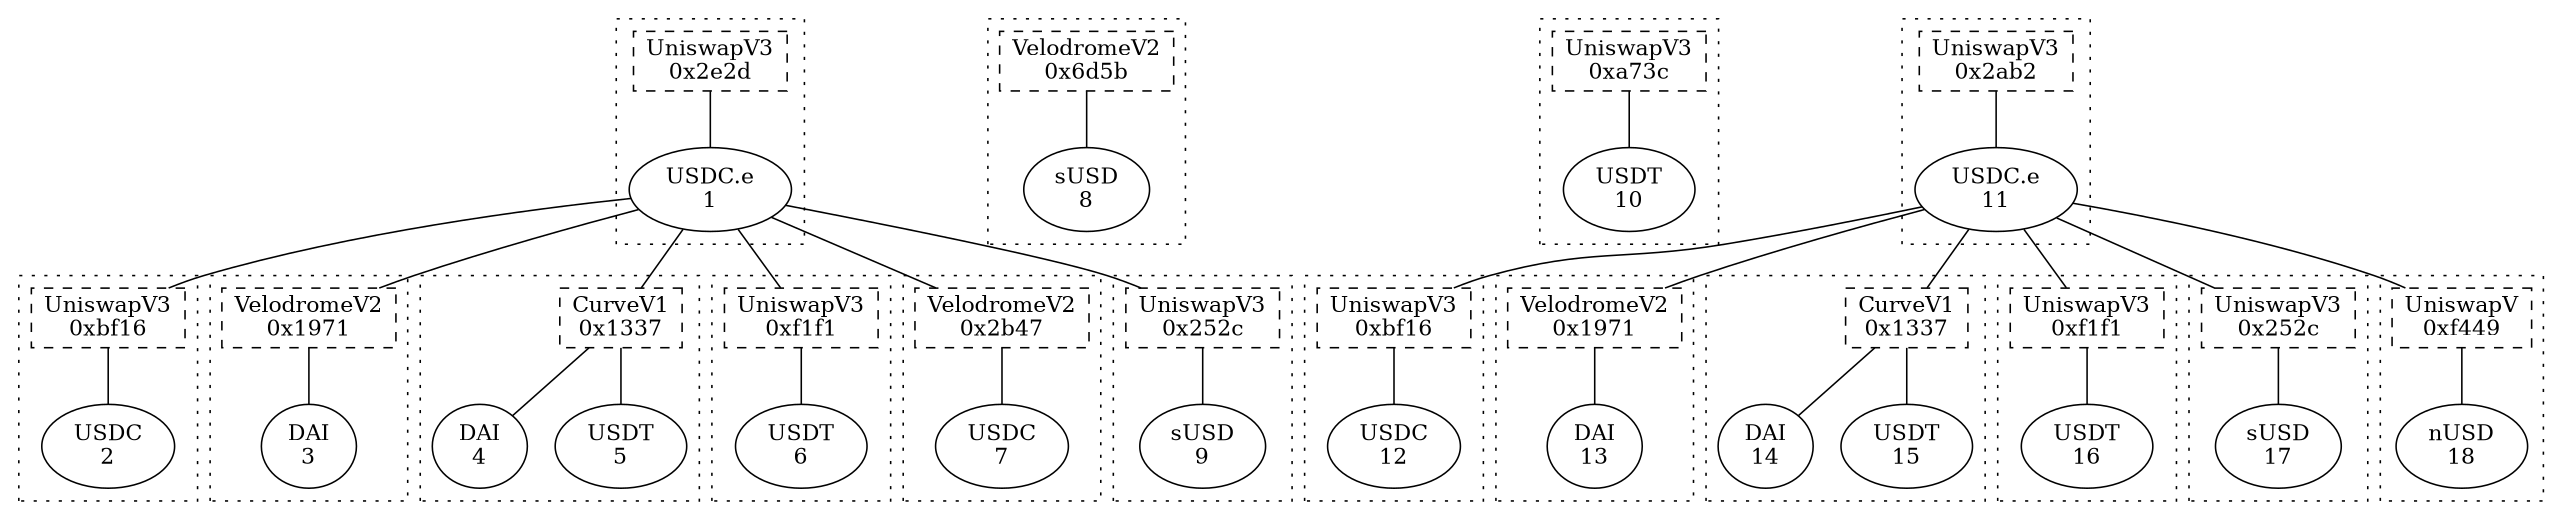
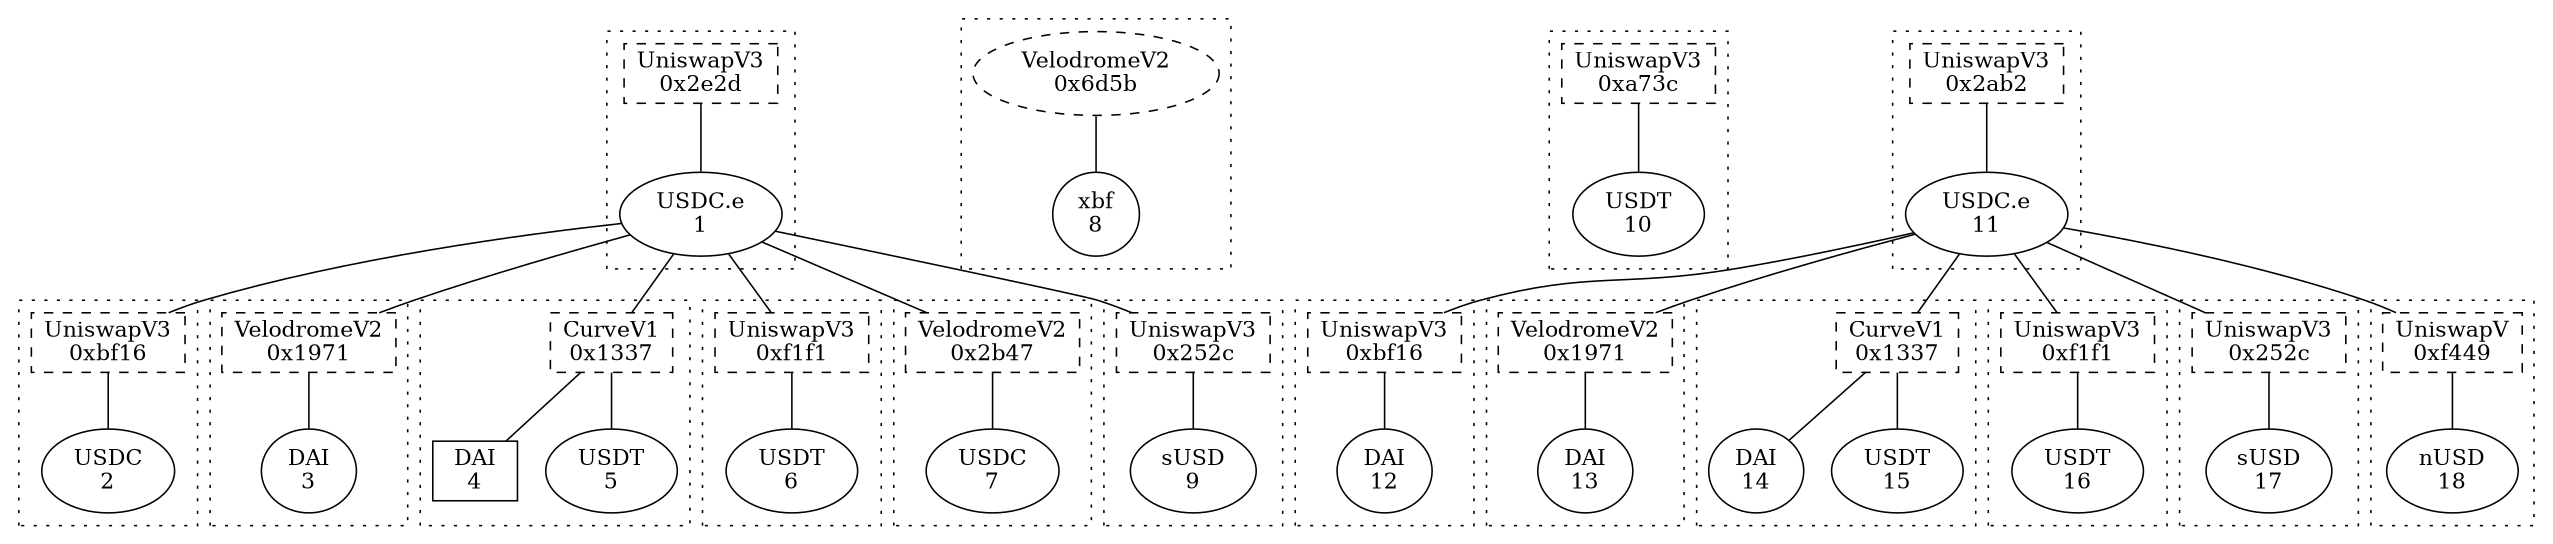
(1087, 61) -> (1096, 73)
(1087, 190) -> (1096, 214)
(480, 446) -> (475, 471)
(1394, 446) -> (1385, 471)
